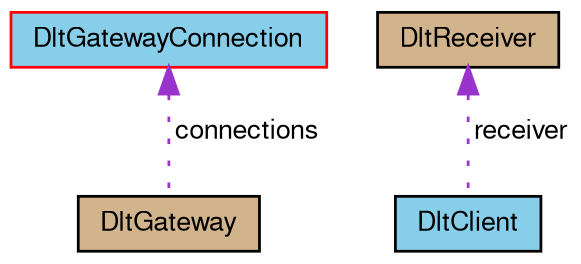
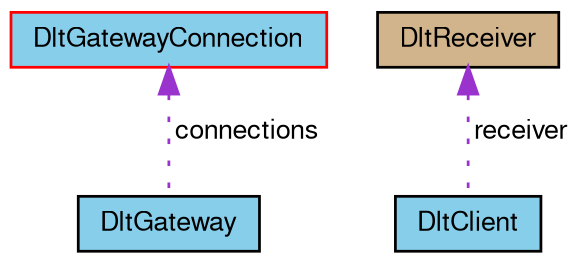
(169, 224) -> (169, 224)
